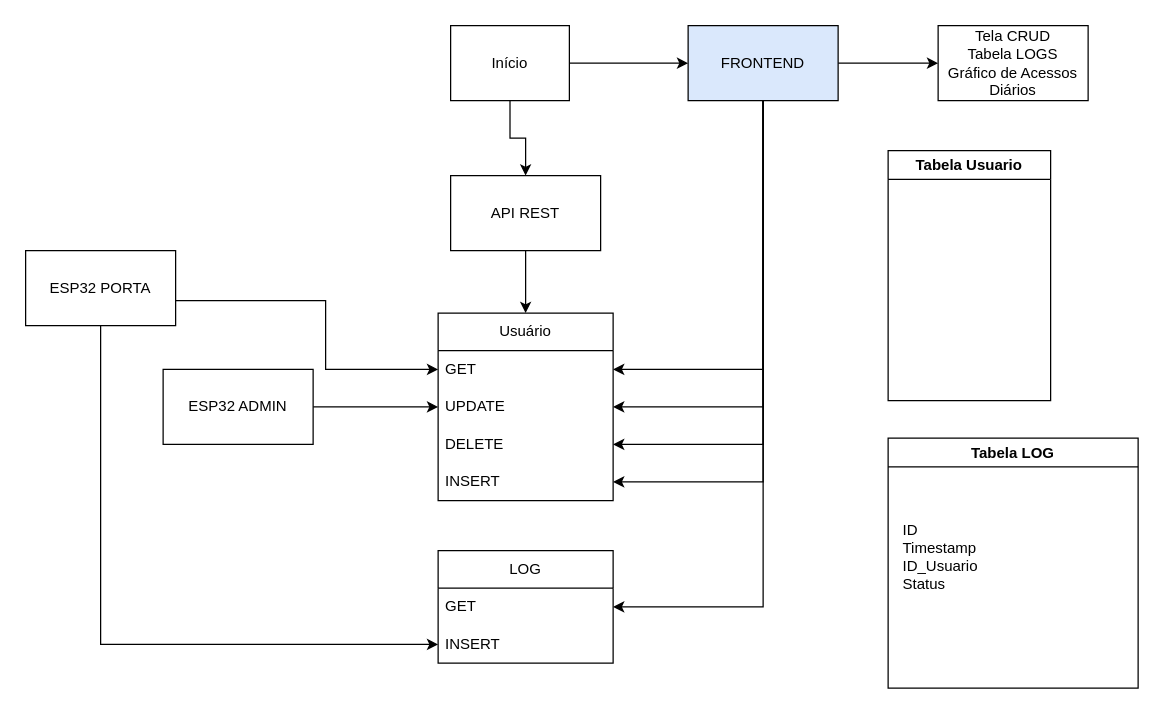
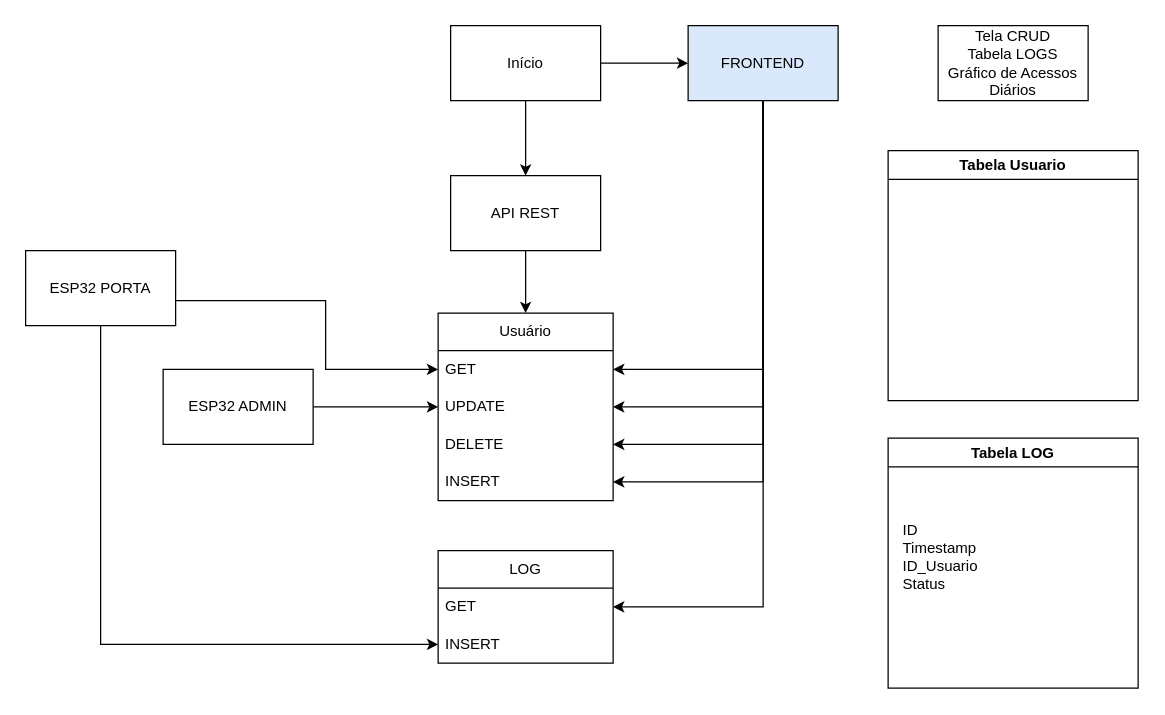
(510, 63) -> (526, 63)
(884, 63) -> none
(969, 276) -> (1013, 276)
